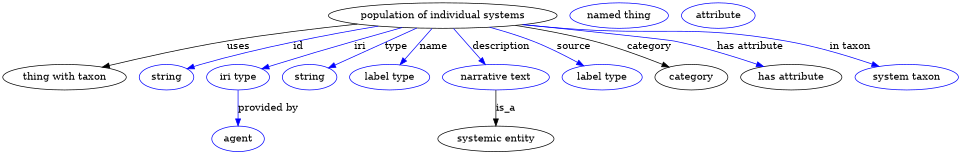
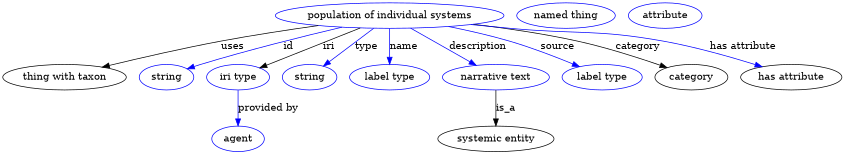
(443, 16) -> (390, 16)
(335, 47) -> (313, 47)
(907, 77) -> none
